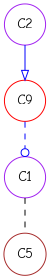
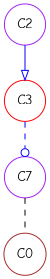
(25, 101) -> (25, 101)
(25, 177) -> (25, 177)
(25, 254) -> (25, 254)
